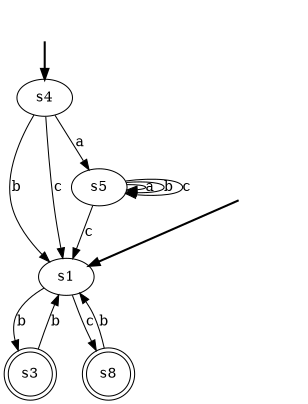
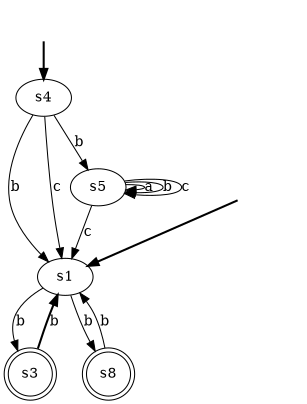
(80, 143) -> (80, 143)
(90, 322) -> (89, 322)
(46, 327) -> (45, 327)
